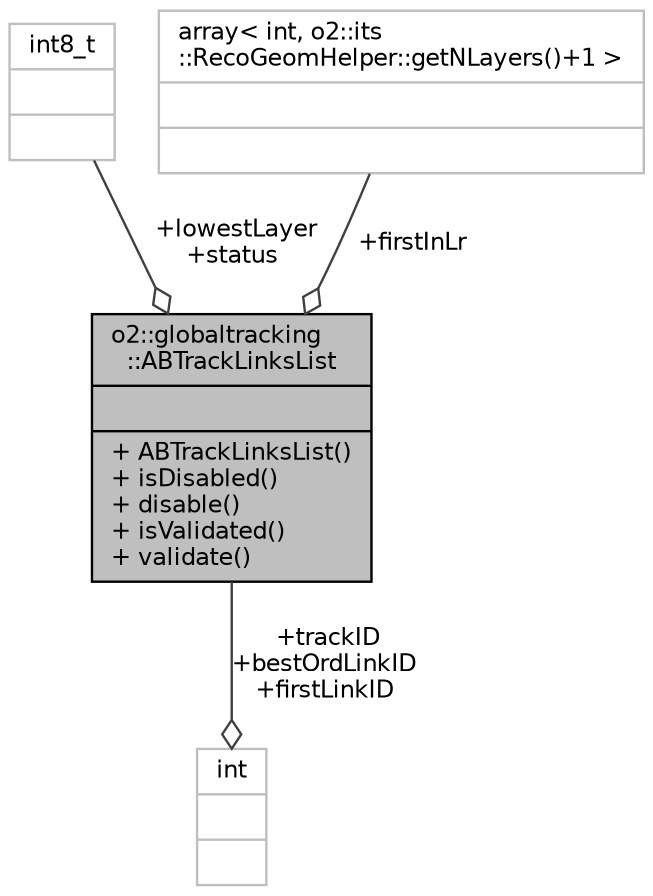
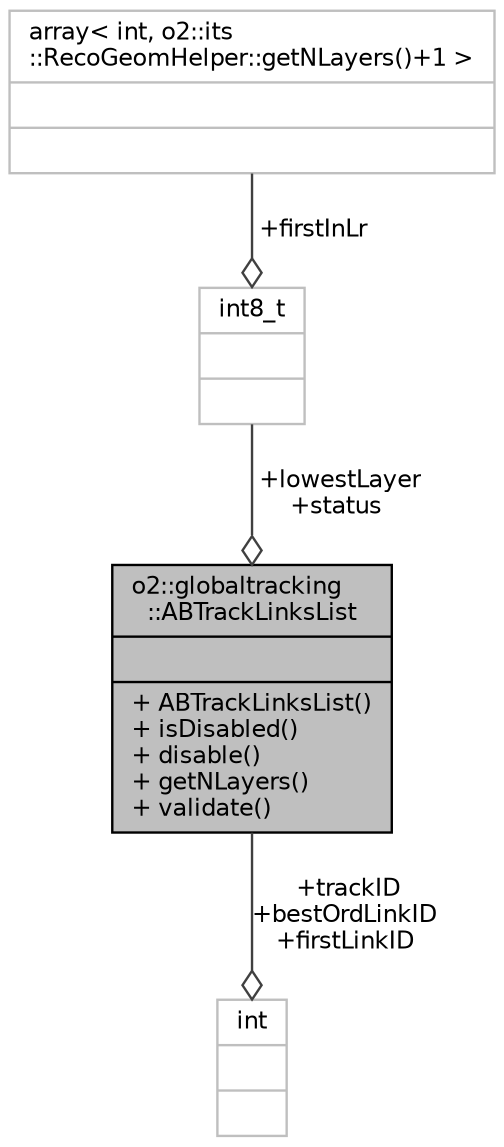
(345, 232) -> (252, 216)
(198, 532) -> (221, 782)
